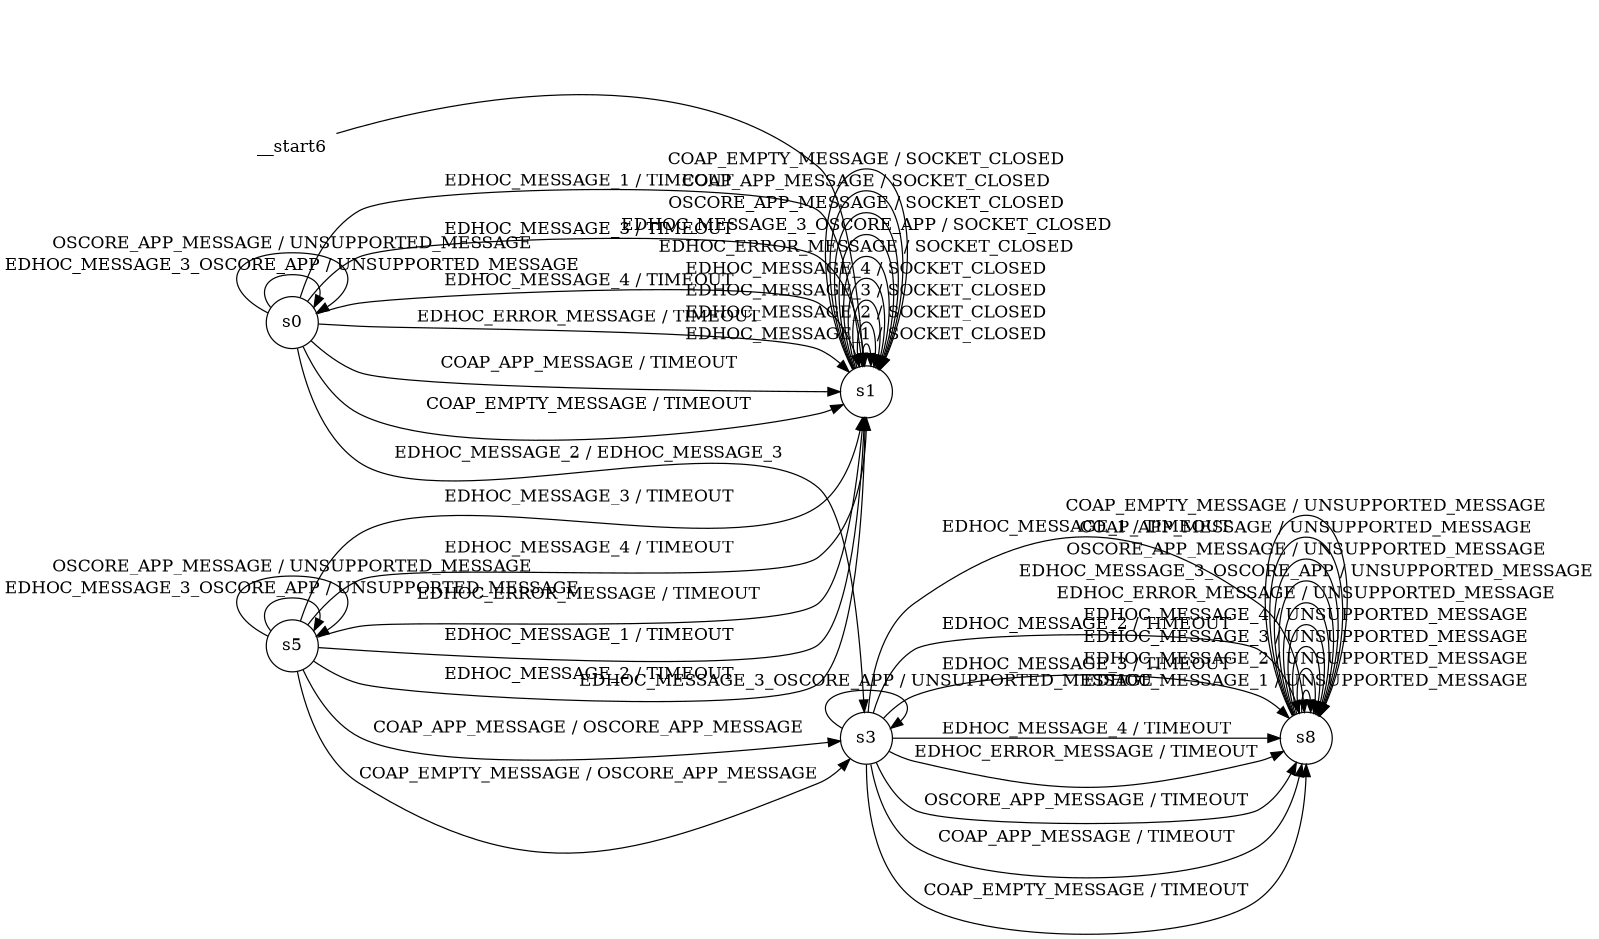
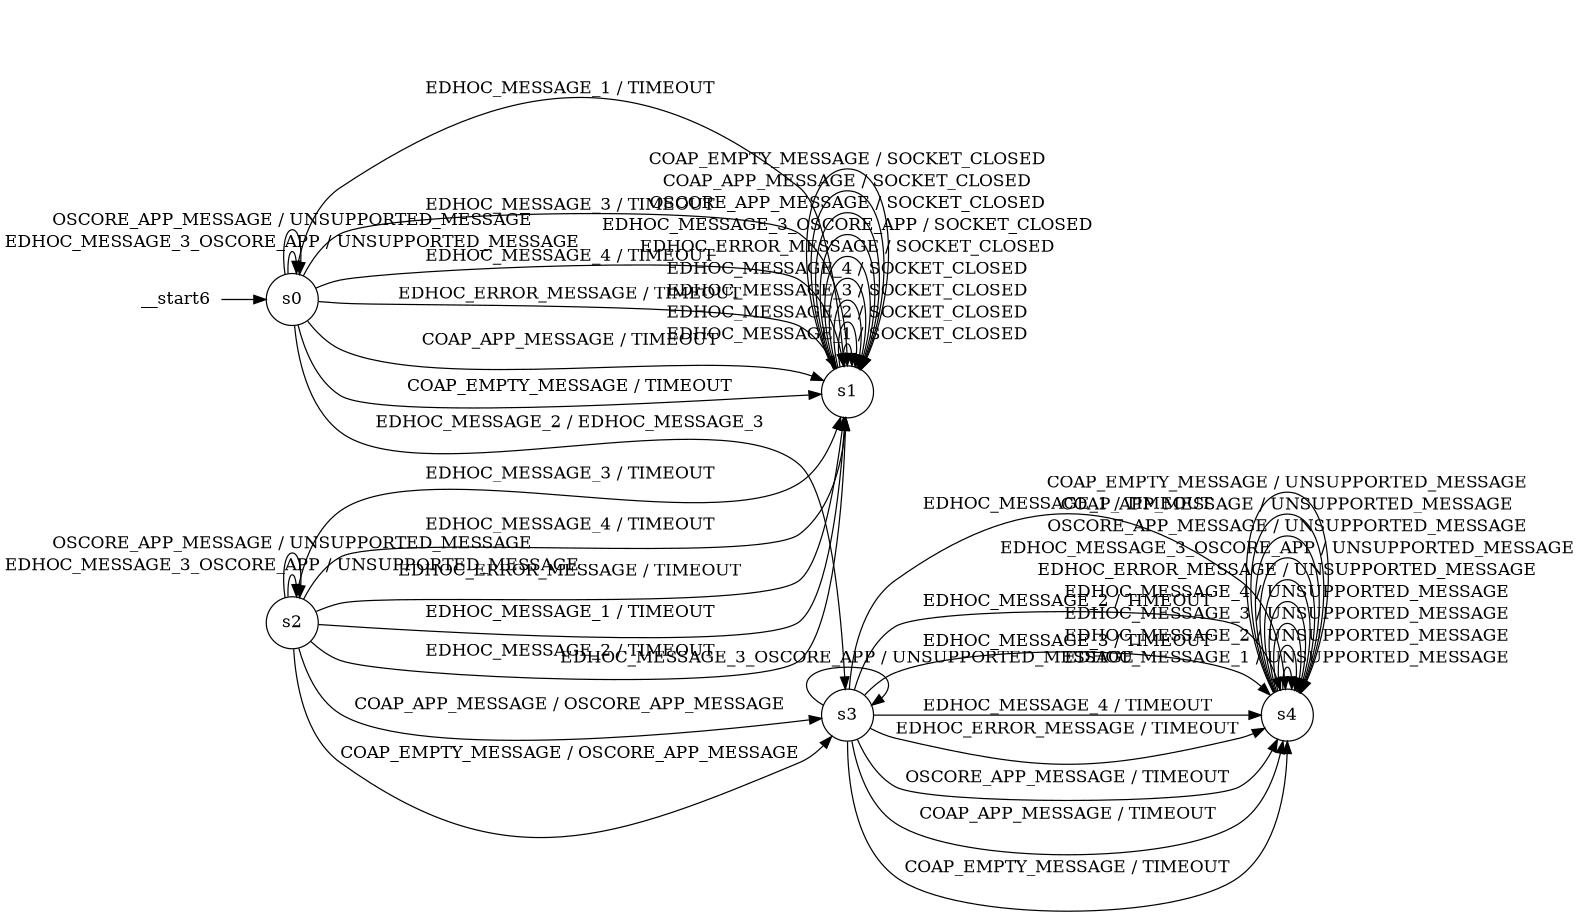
(680, 105) -> (237, 300)
(292, 646) -> (292, 623)
(1306, 738) -> (1287, 715)
